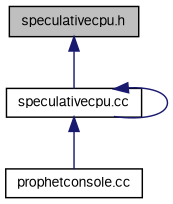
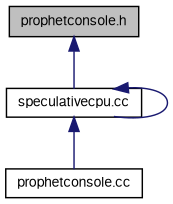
(74, 22) -> (74, 22)
